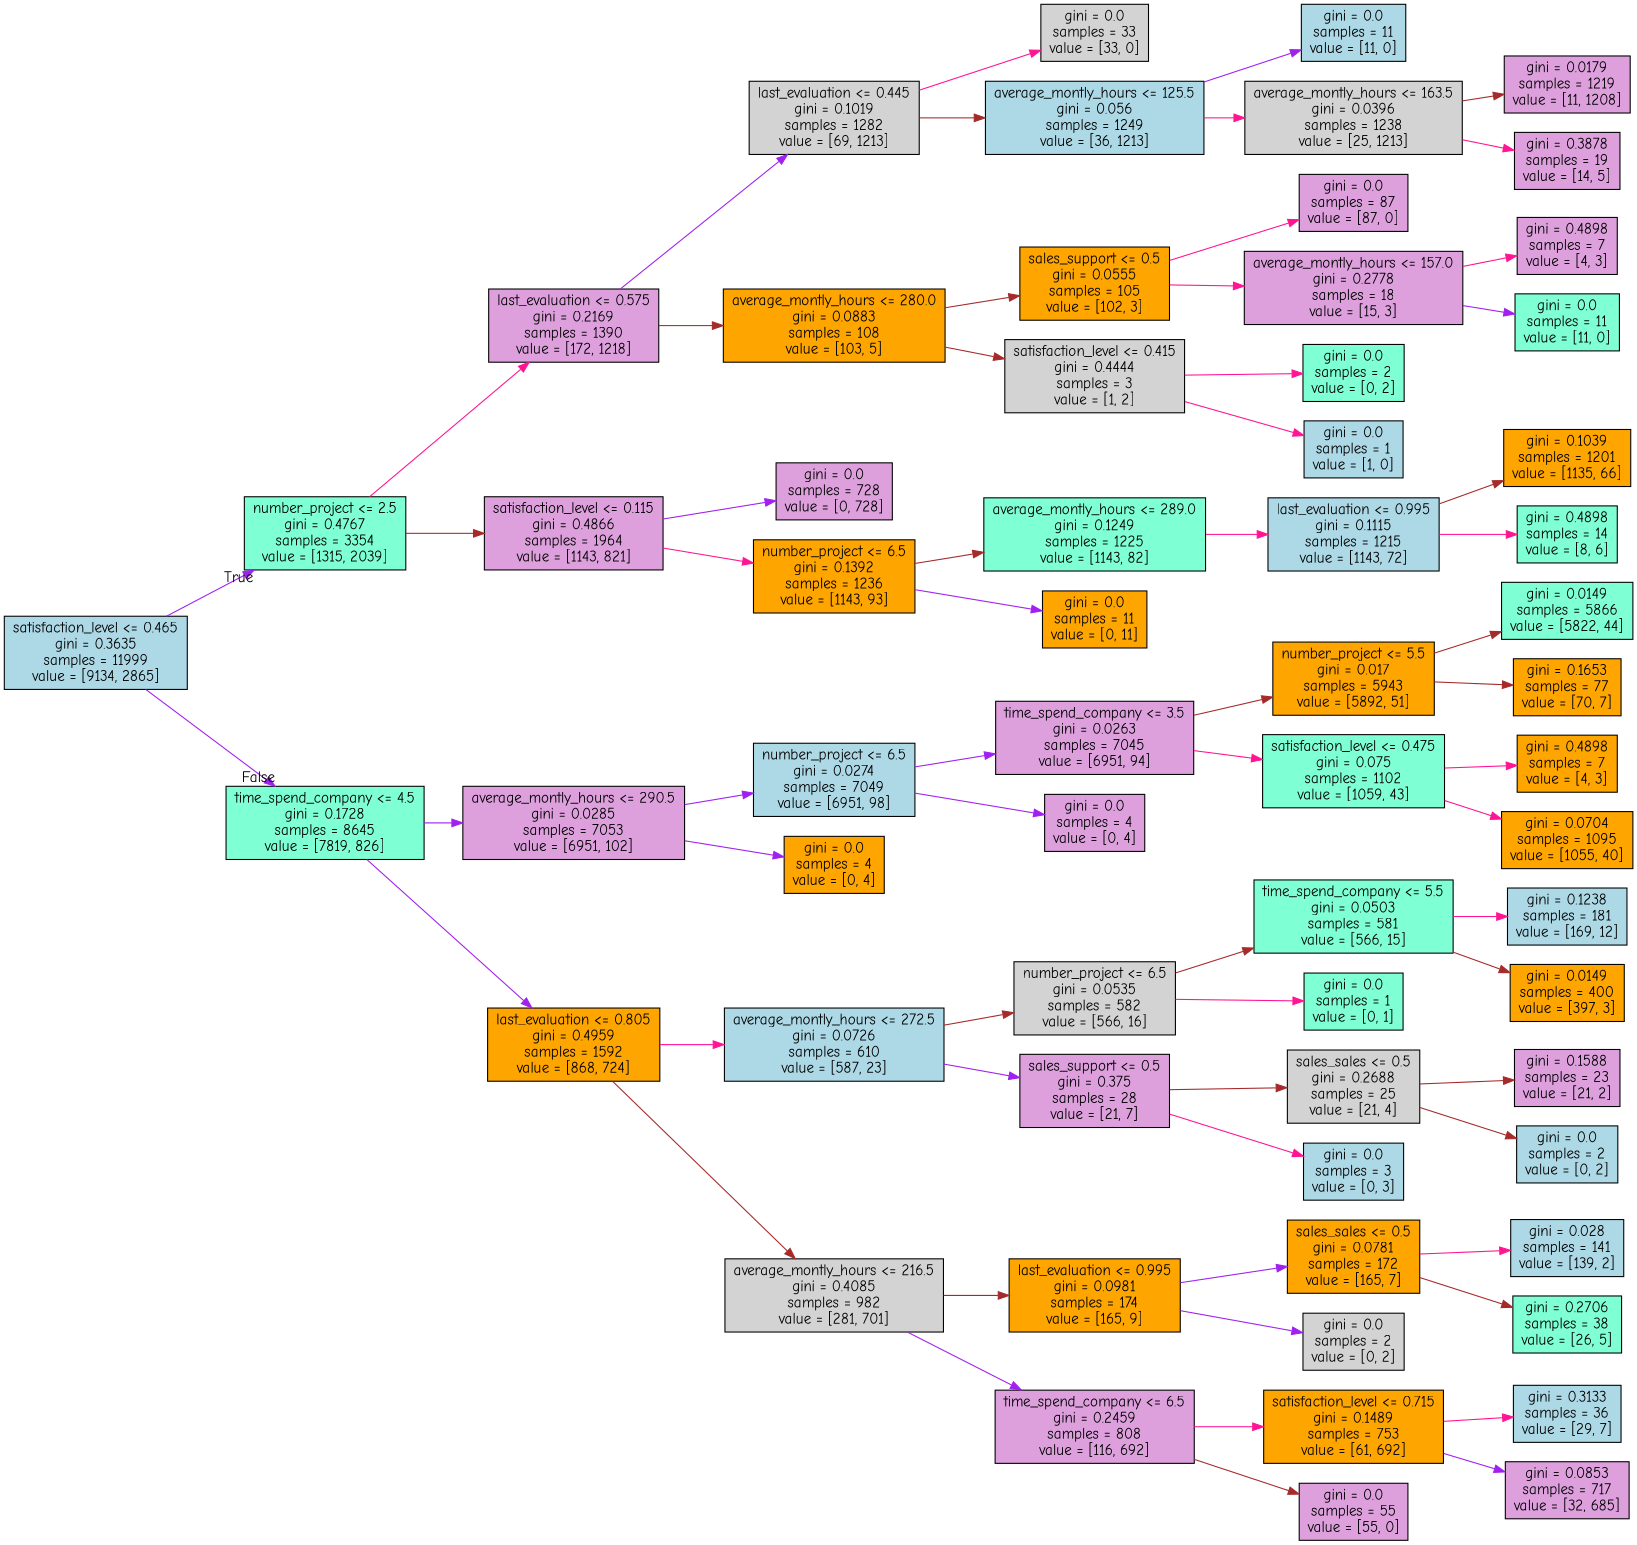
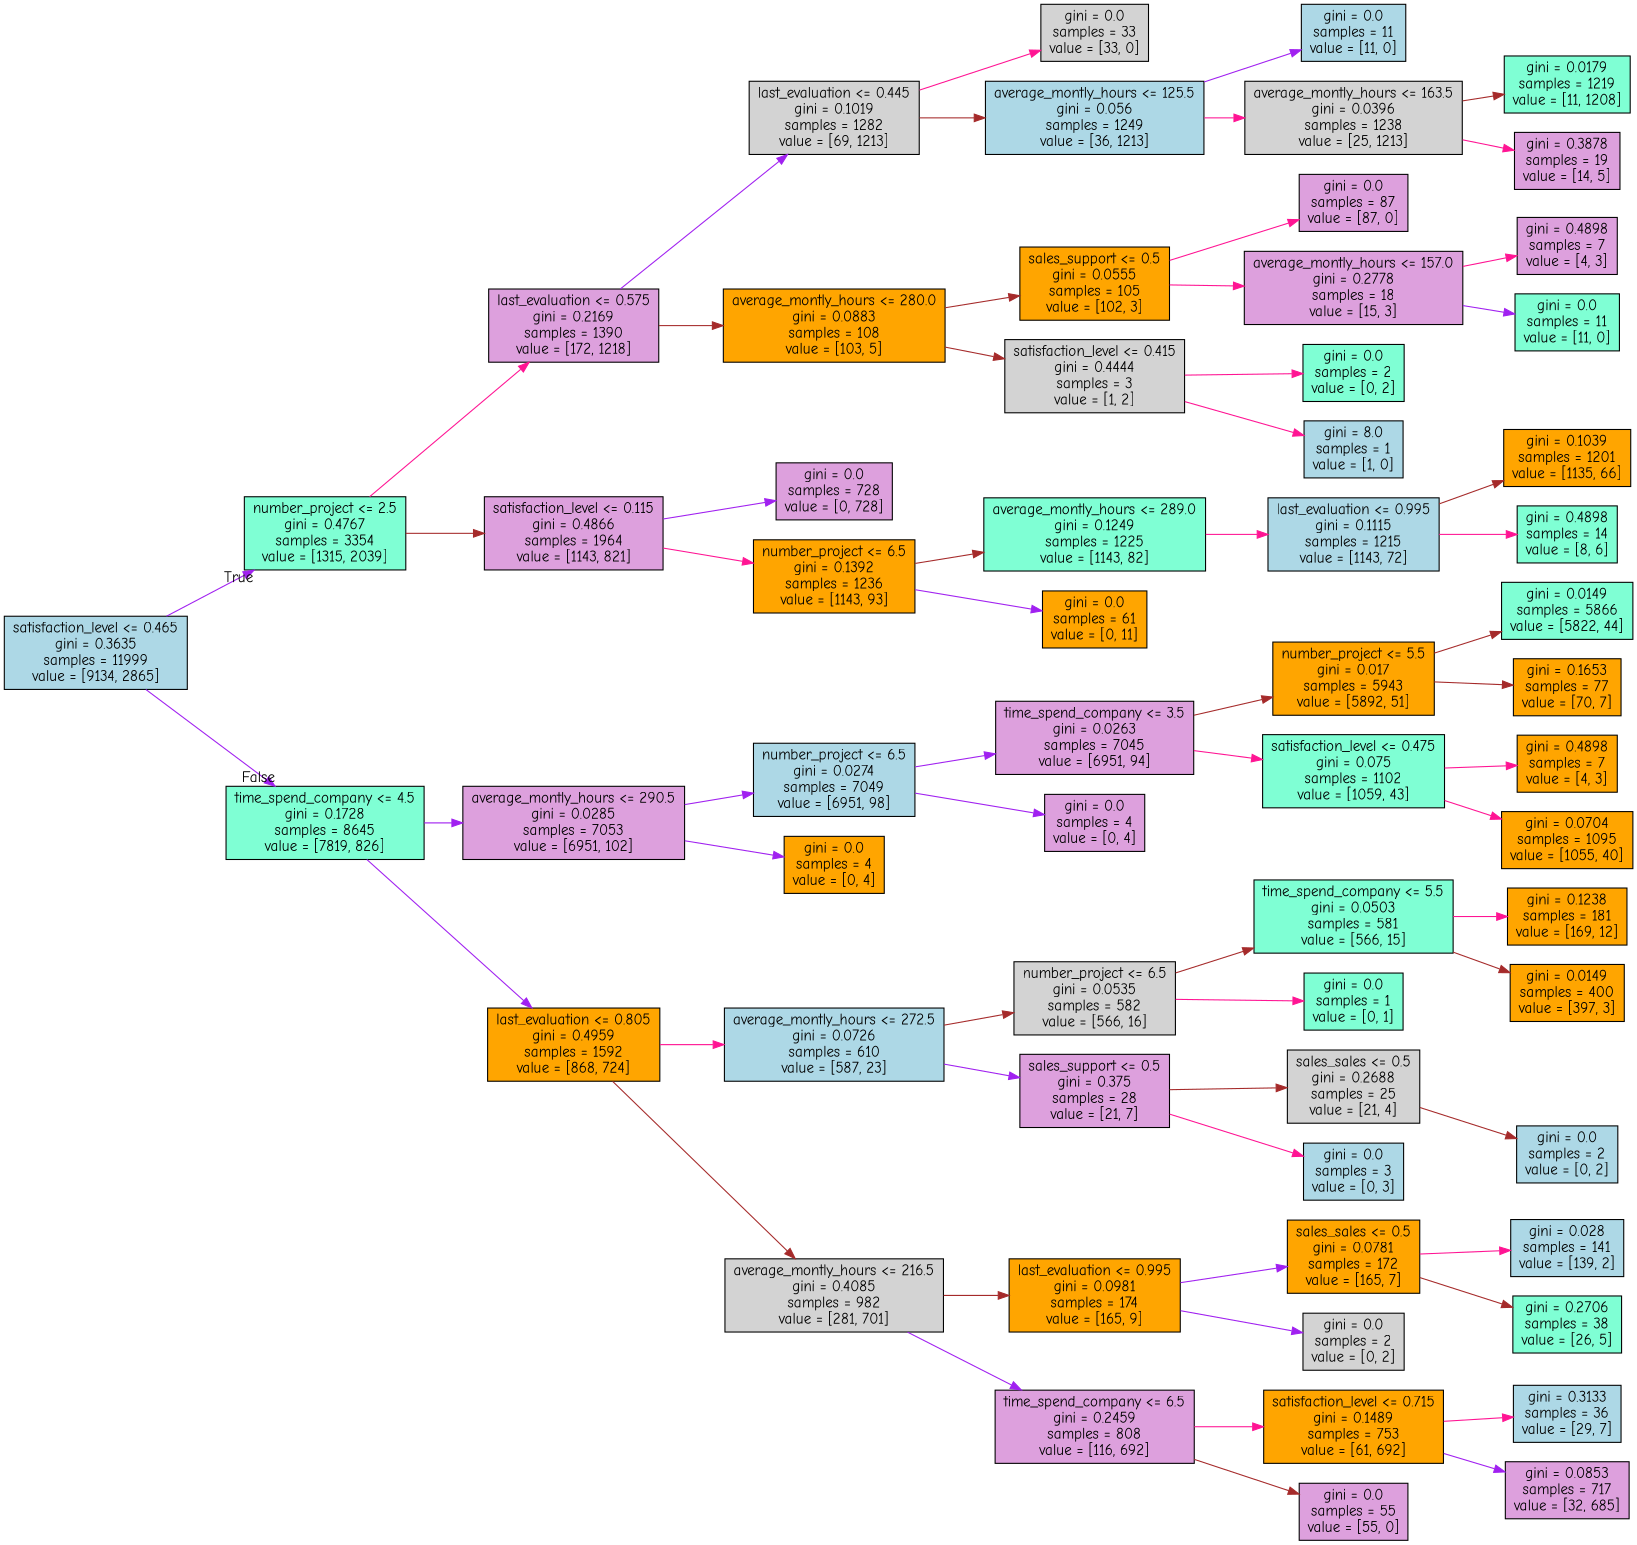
(1567, 84) -> (1567, 84)
(1354, 449) -> (1354, 449)
(1095, 619) -> (1095, 619)
(1567, 917) -> (1567, 917)
(1567, 1078) -> none
